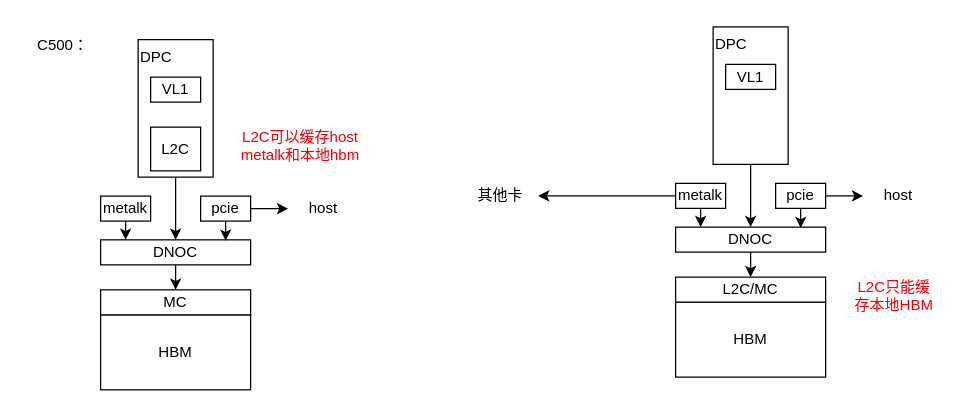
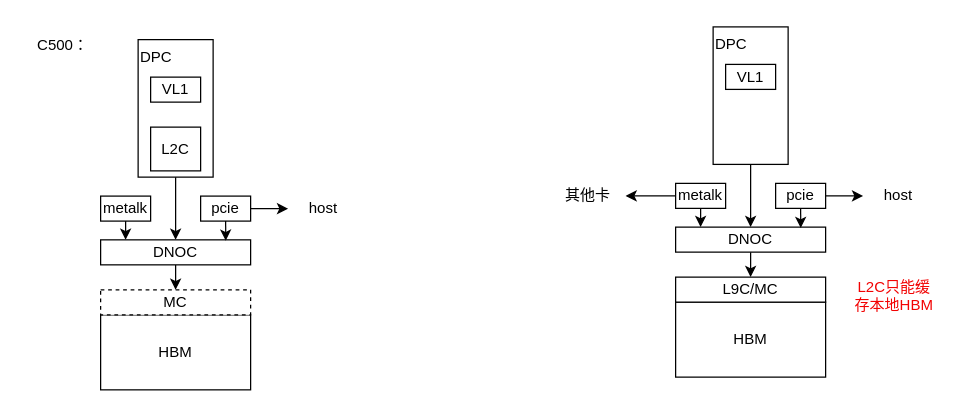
(301, 145) -> none
(501, 196) -> (588, 196)
(751, 289) -> (751, 289)
(176, 302) -> (176, 302)
